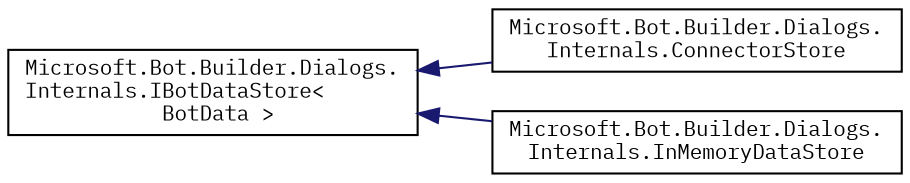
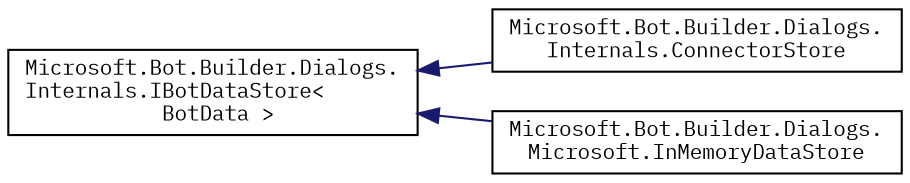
(697, 142) -> (697, 142)
